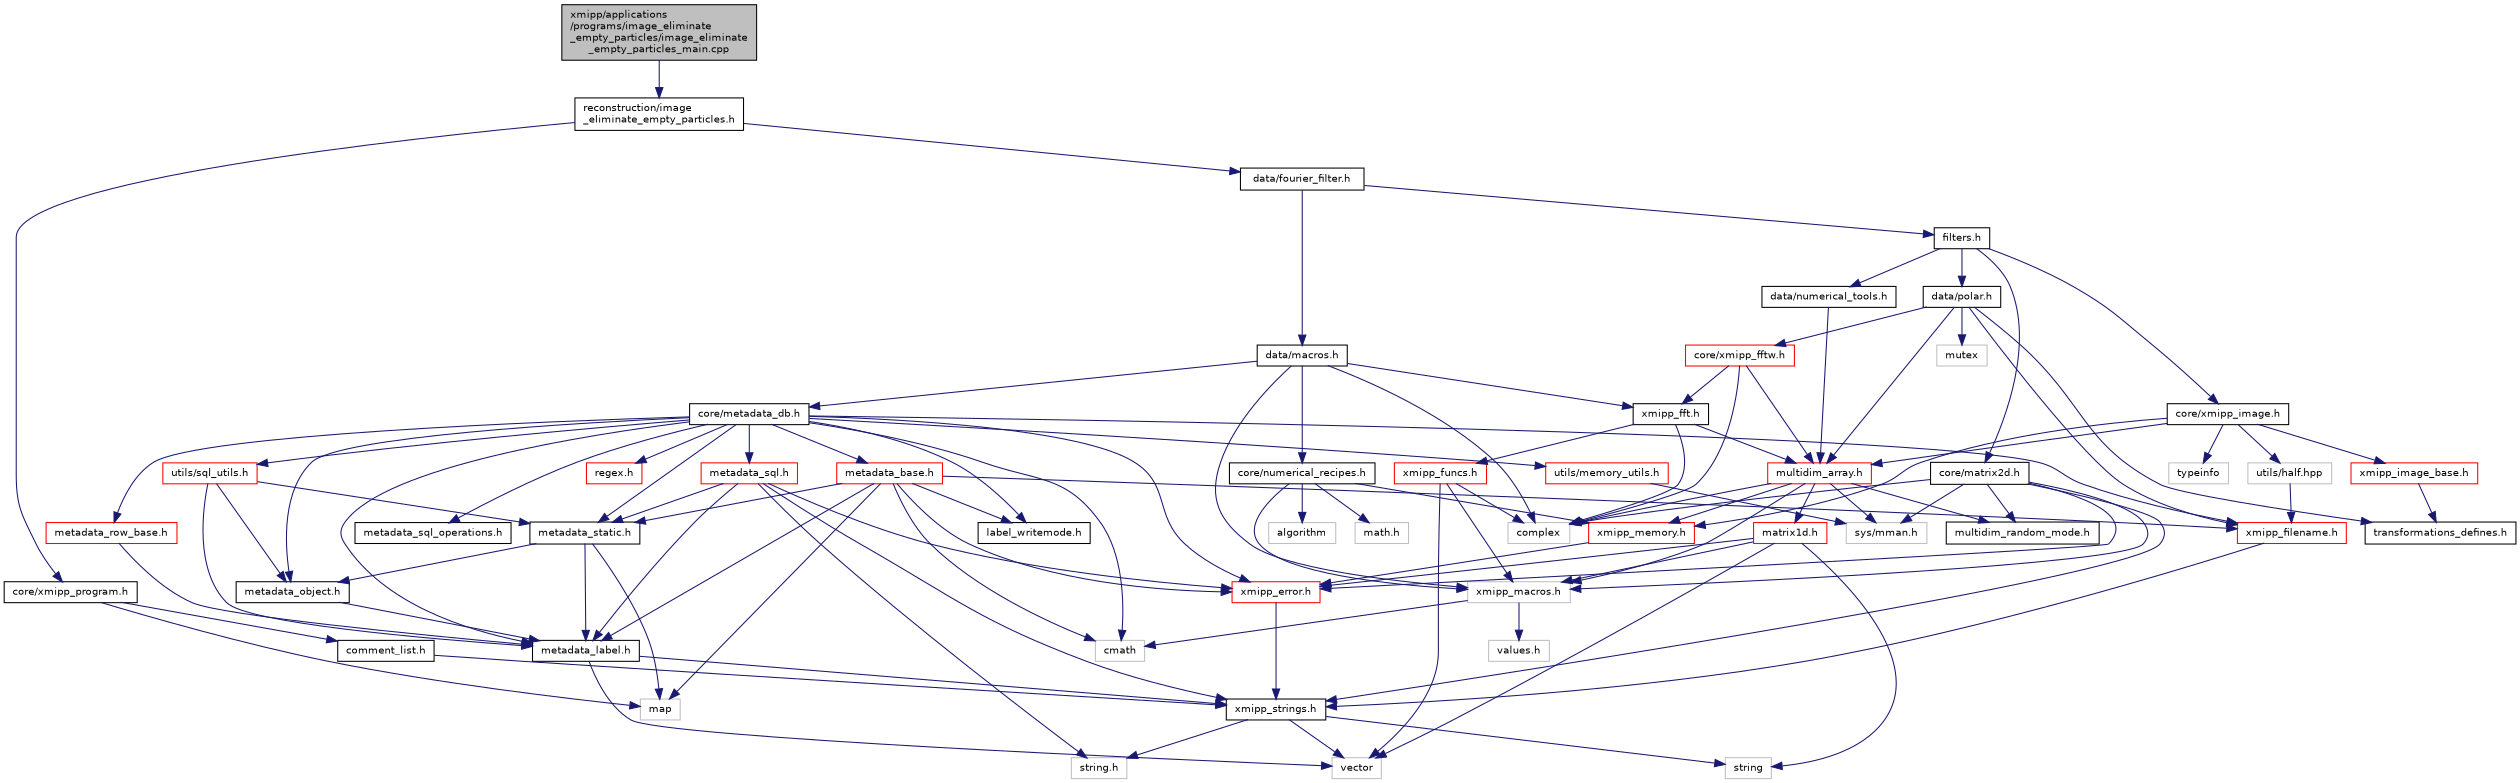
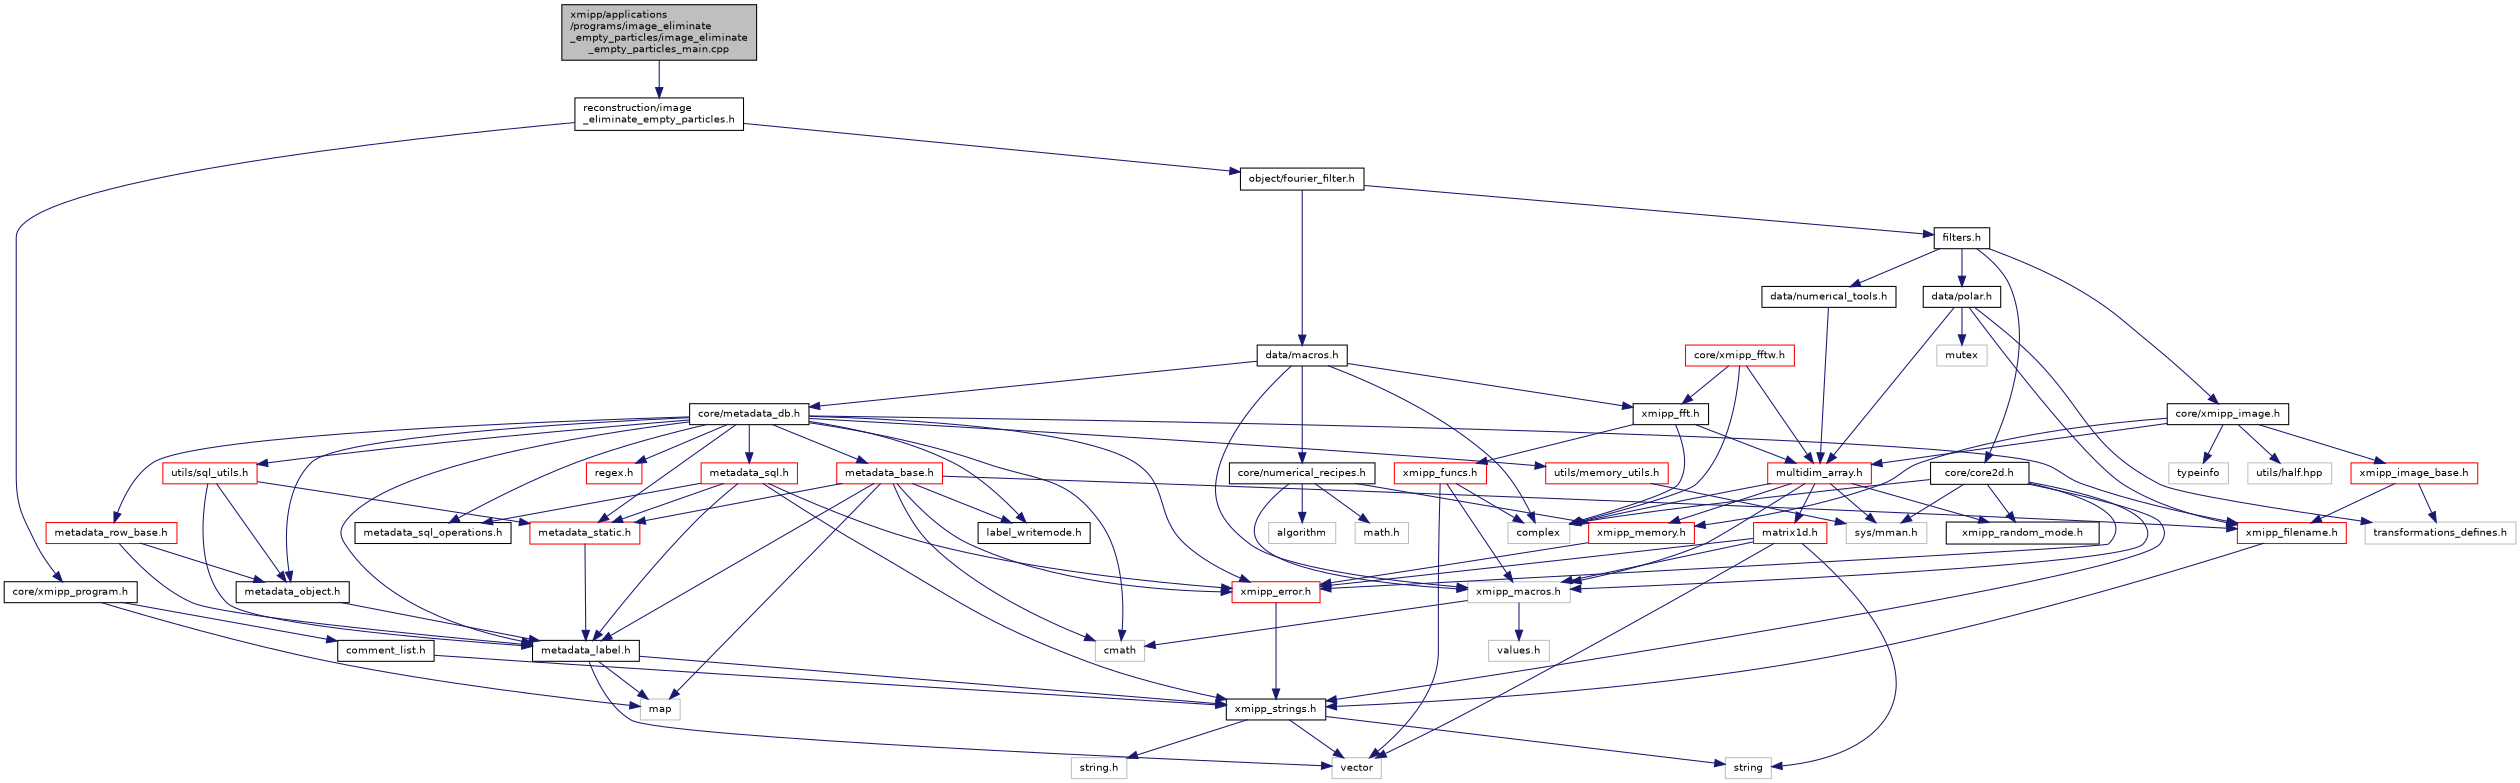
(1302, 179) -> (1302, 179)
(1856, 325) -> none
(1980, 473) -> (1980, 473)
(2291, 498) -> (2358, 501)
(585, 533) -> (585, 533)
(2023, 533) -> (2023, 533)
(2441, 533) -> (2441, 533)
(443, 562) -> (197, 561)
(636, 612) -> (619, 677)
(914, 623) -> (597, 502)
